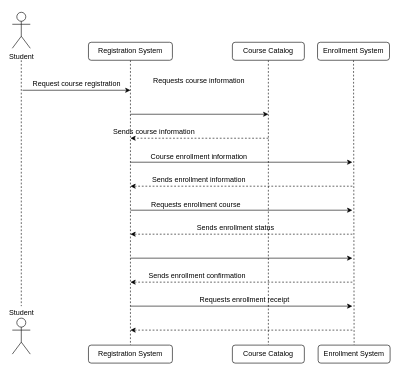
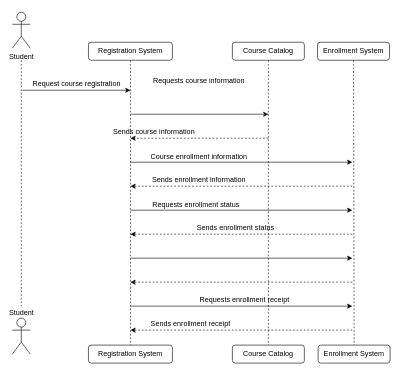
(196, 206) -> (196, 206)
(197, 276) -> none
none -> (191, 324)
